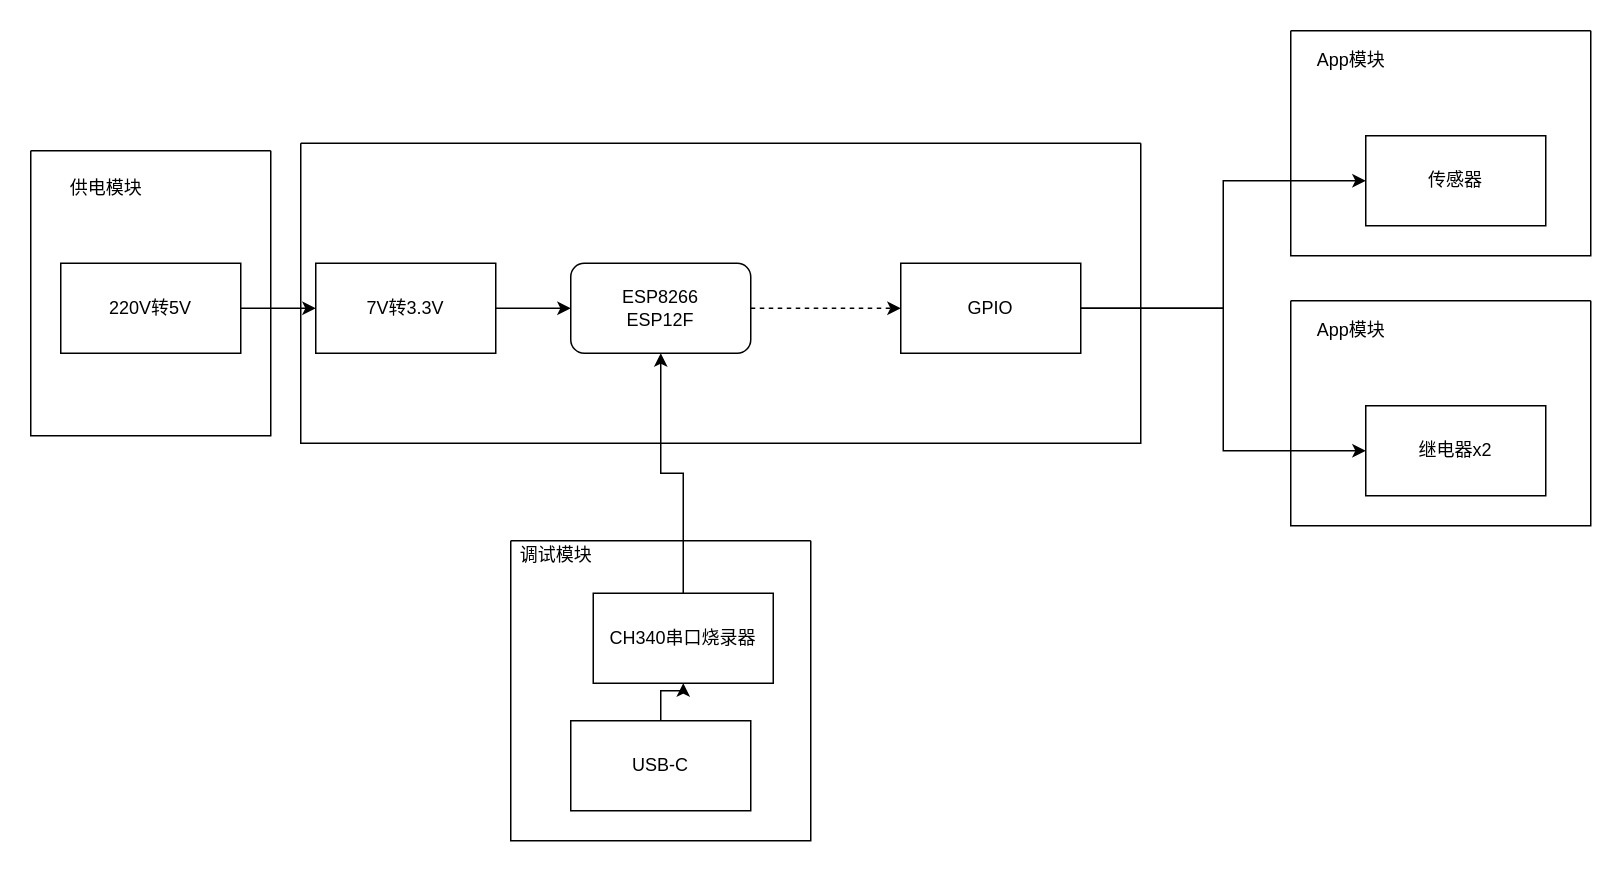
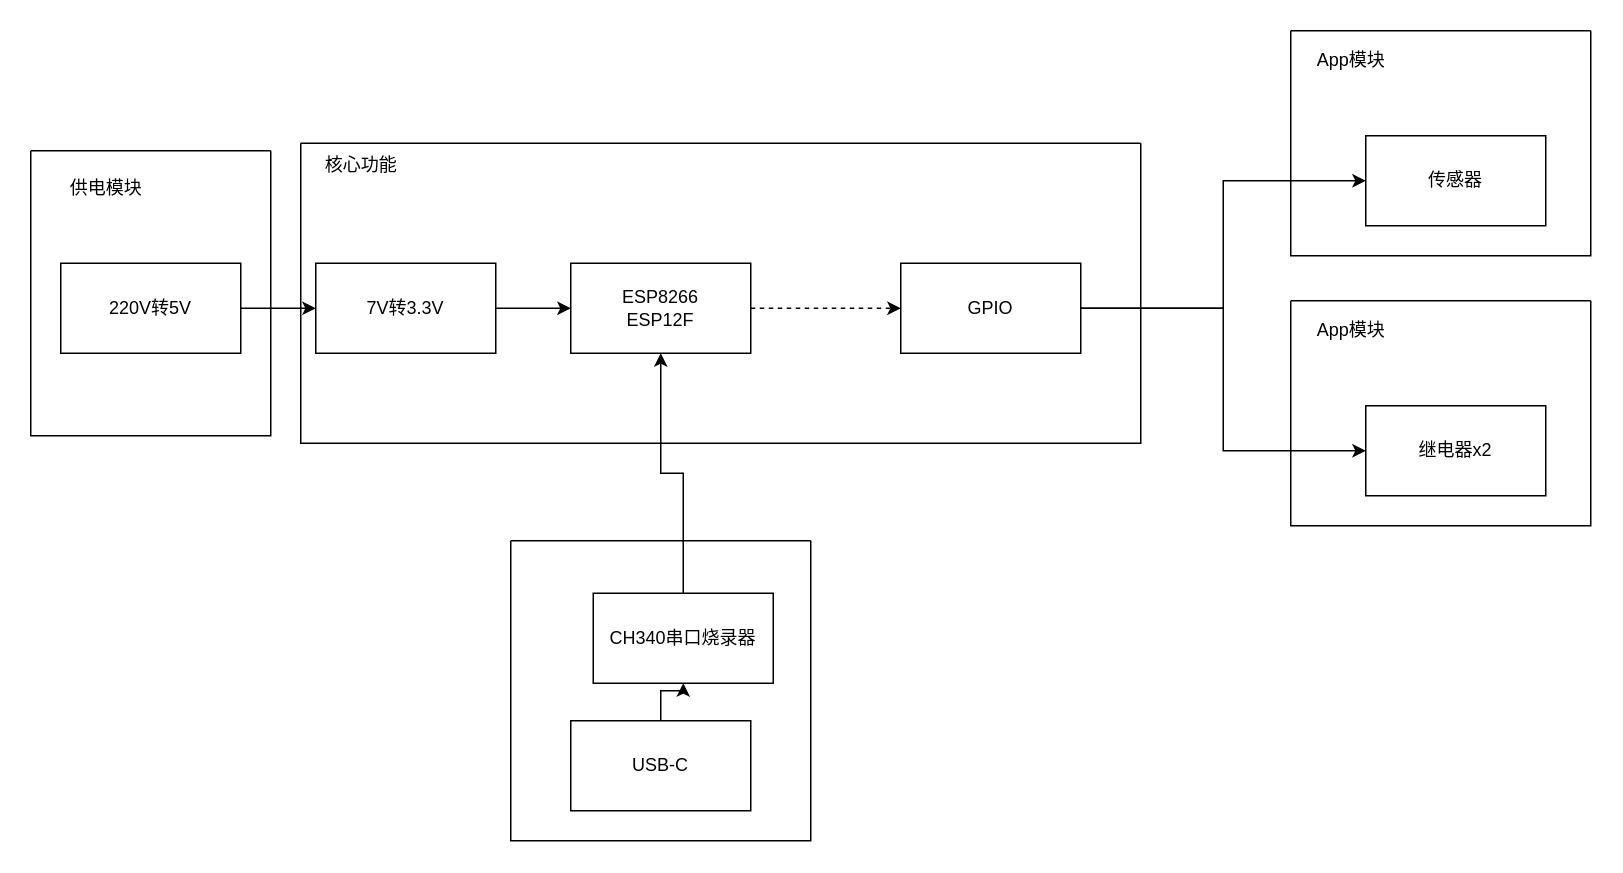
none -> (361, 166)
(661, 308) -> (661, 308)
(556, 556) -> none
